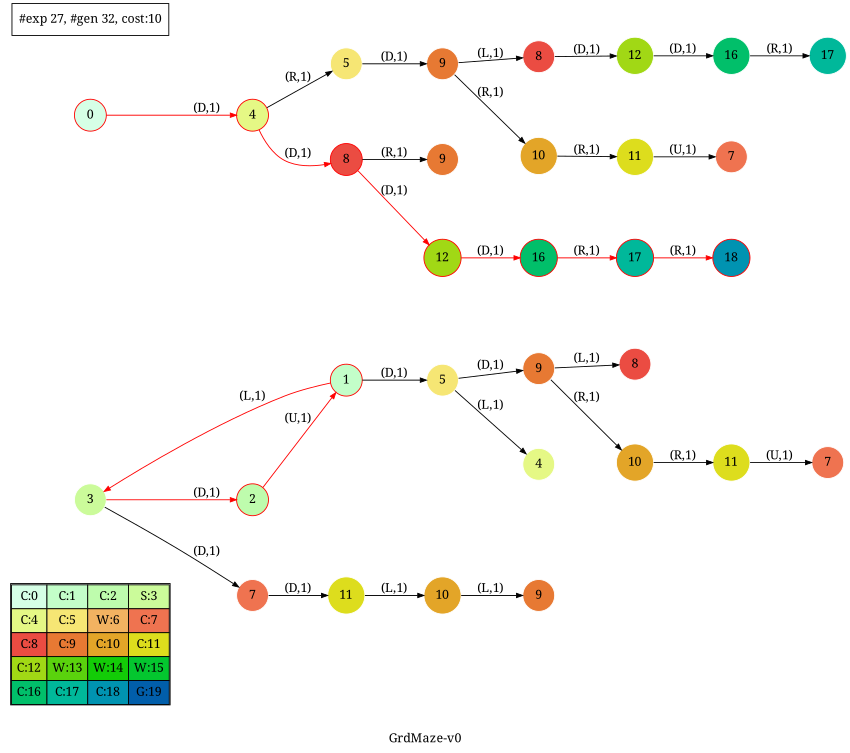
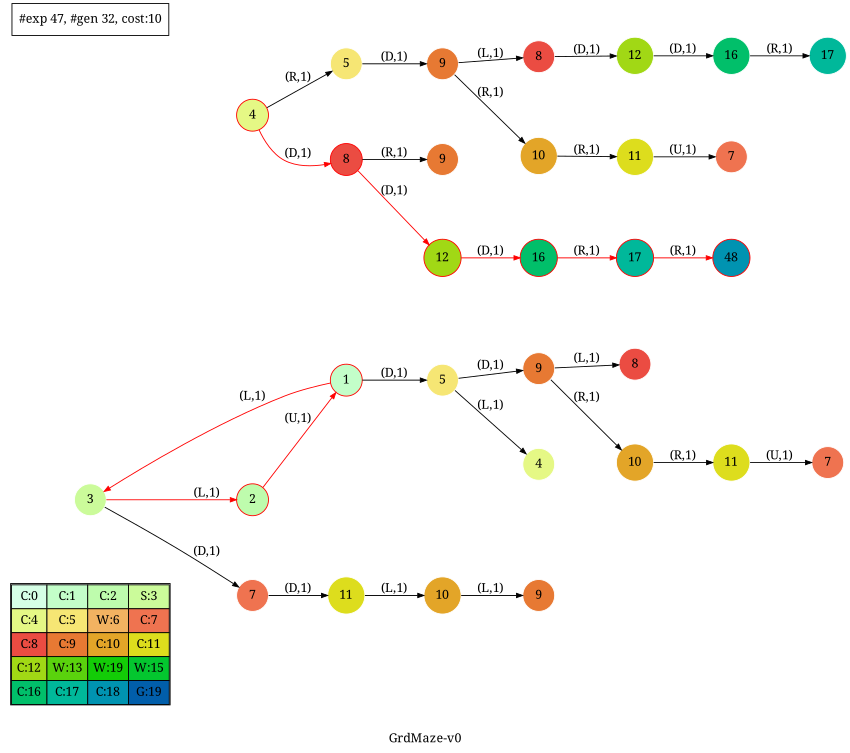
(90, 19) -> (90, 19)
(90, 115) -> none
(731, 258) -> (731, 258)
(207, 493) -> (207, 493)
(108, 668) -> (108, 668)
